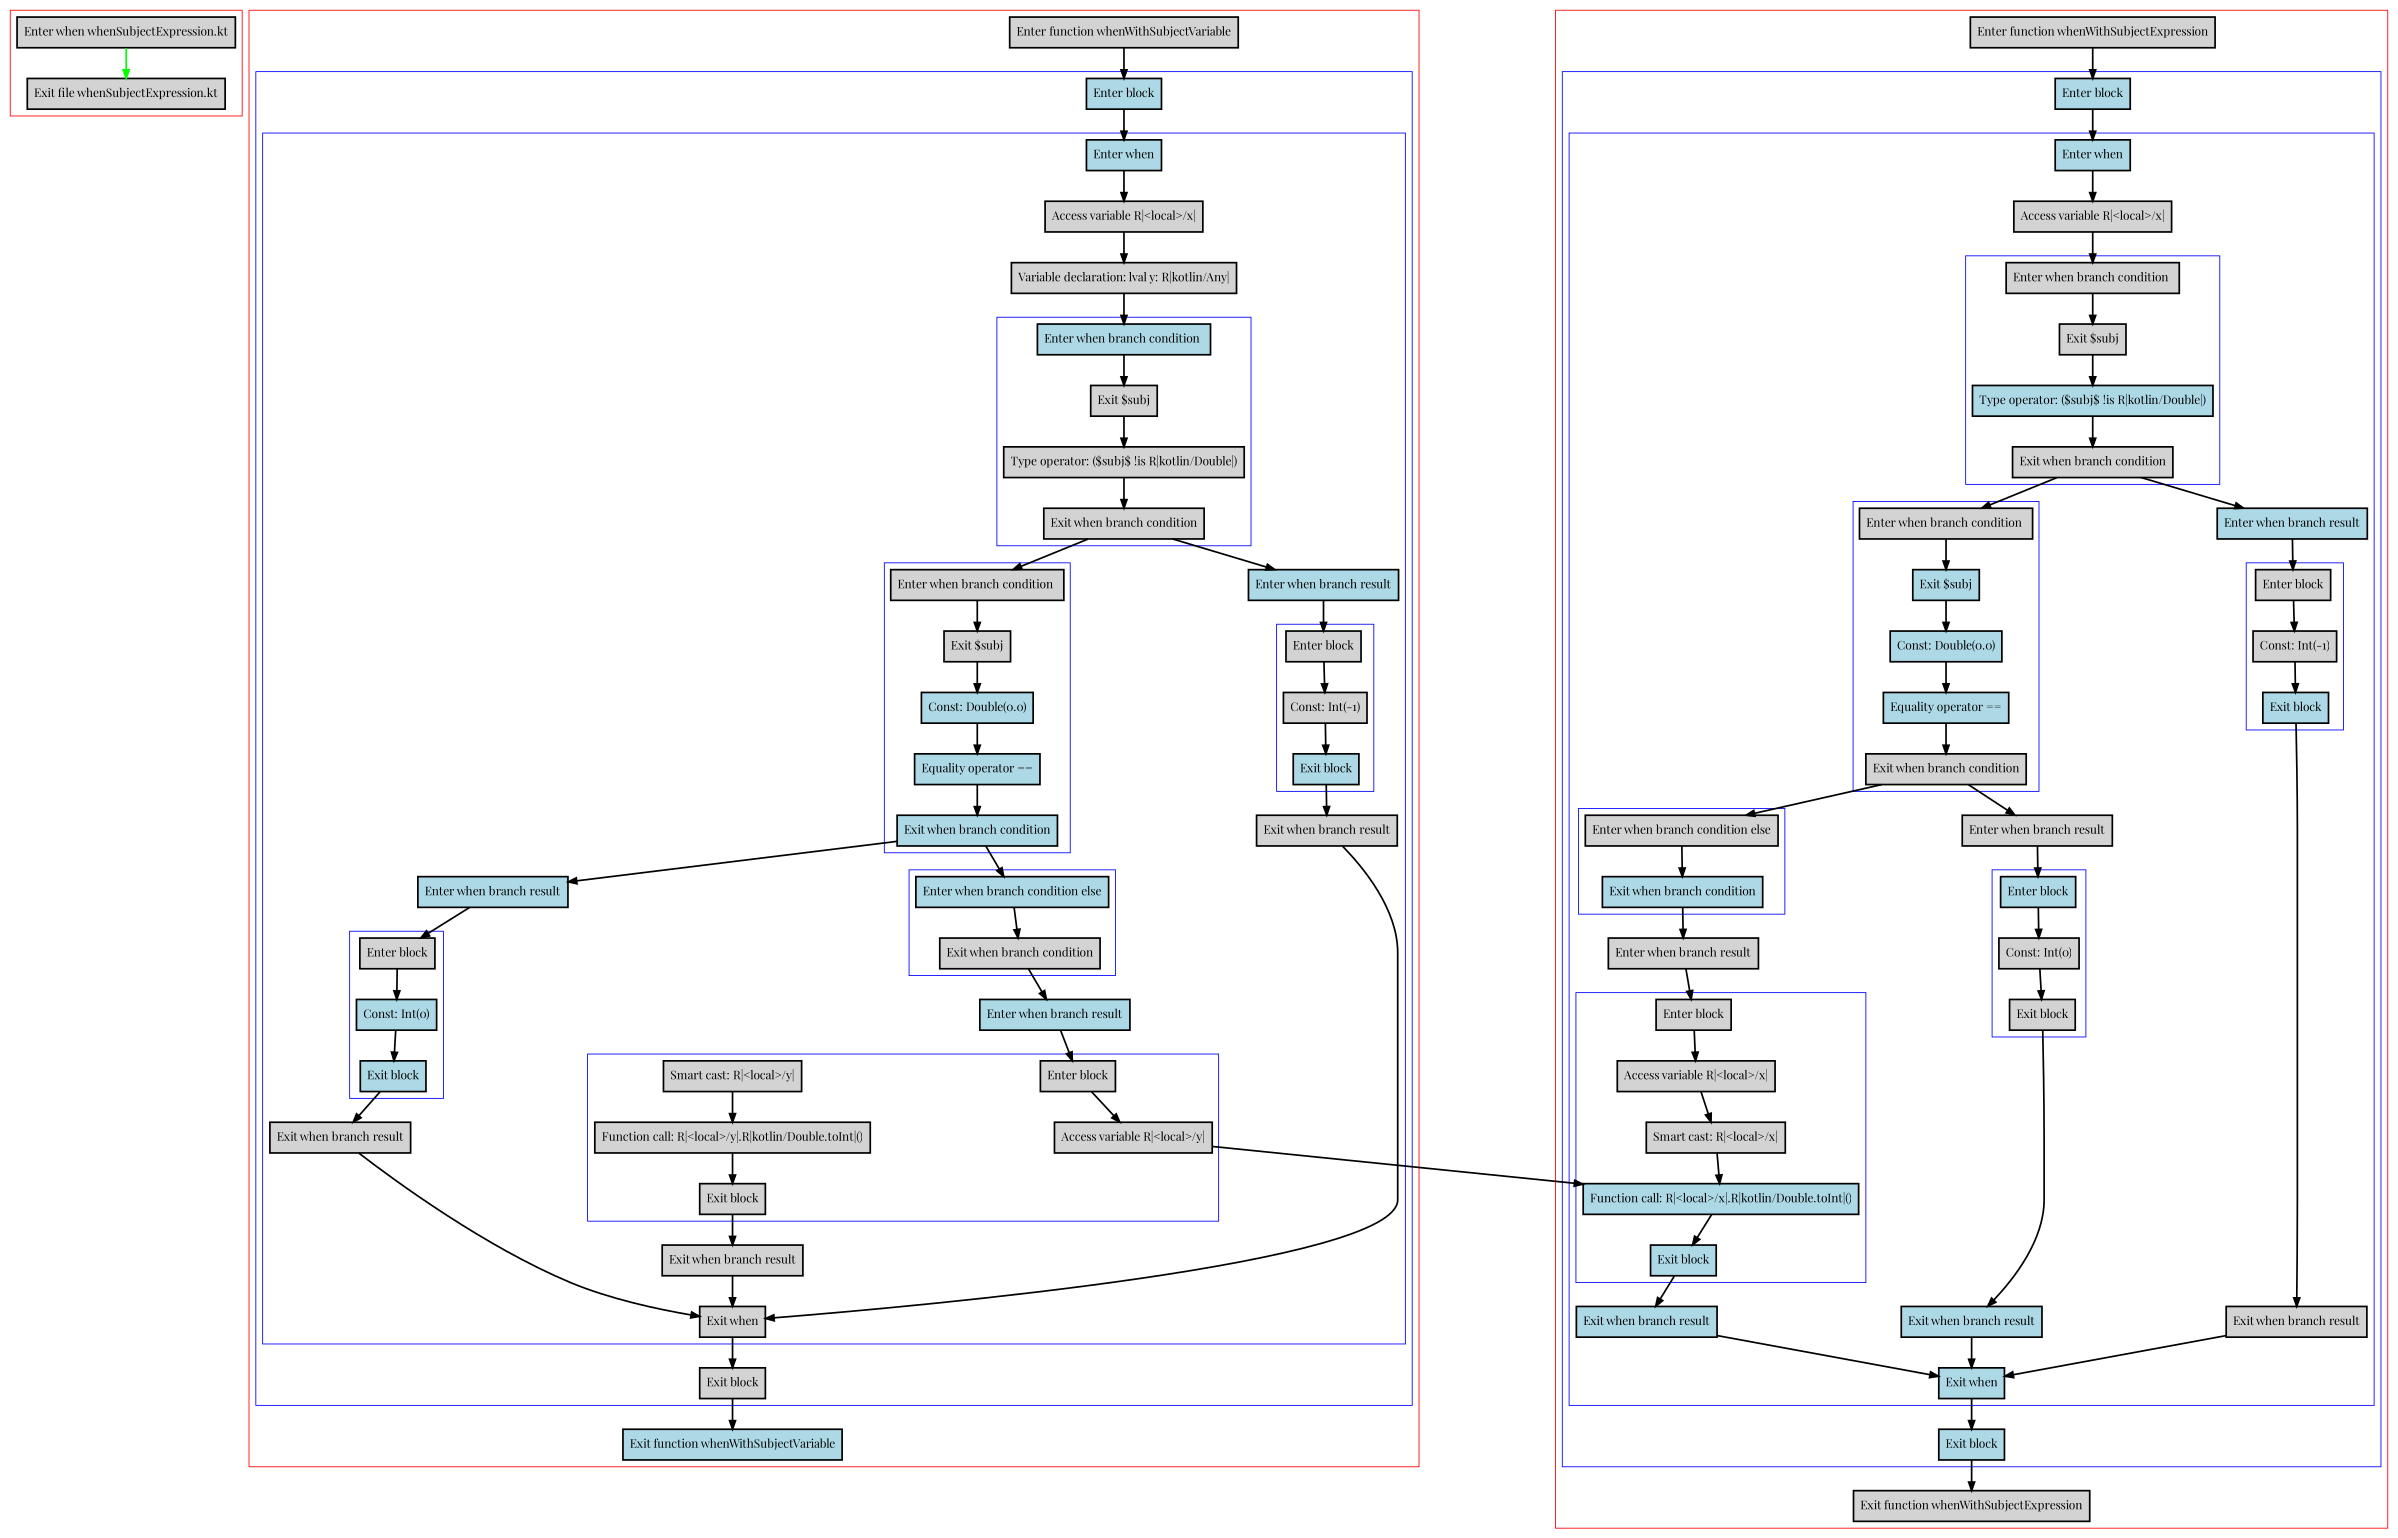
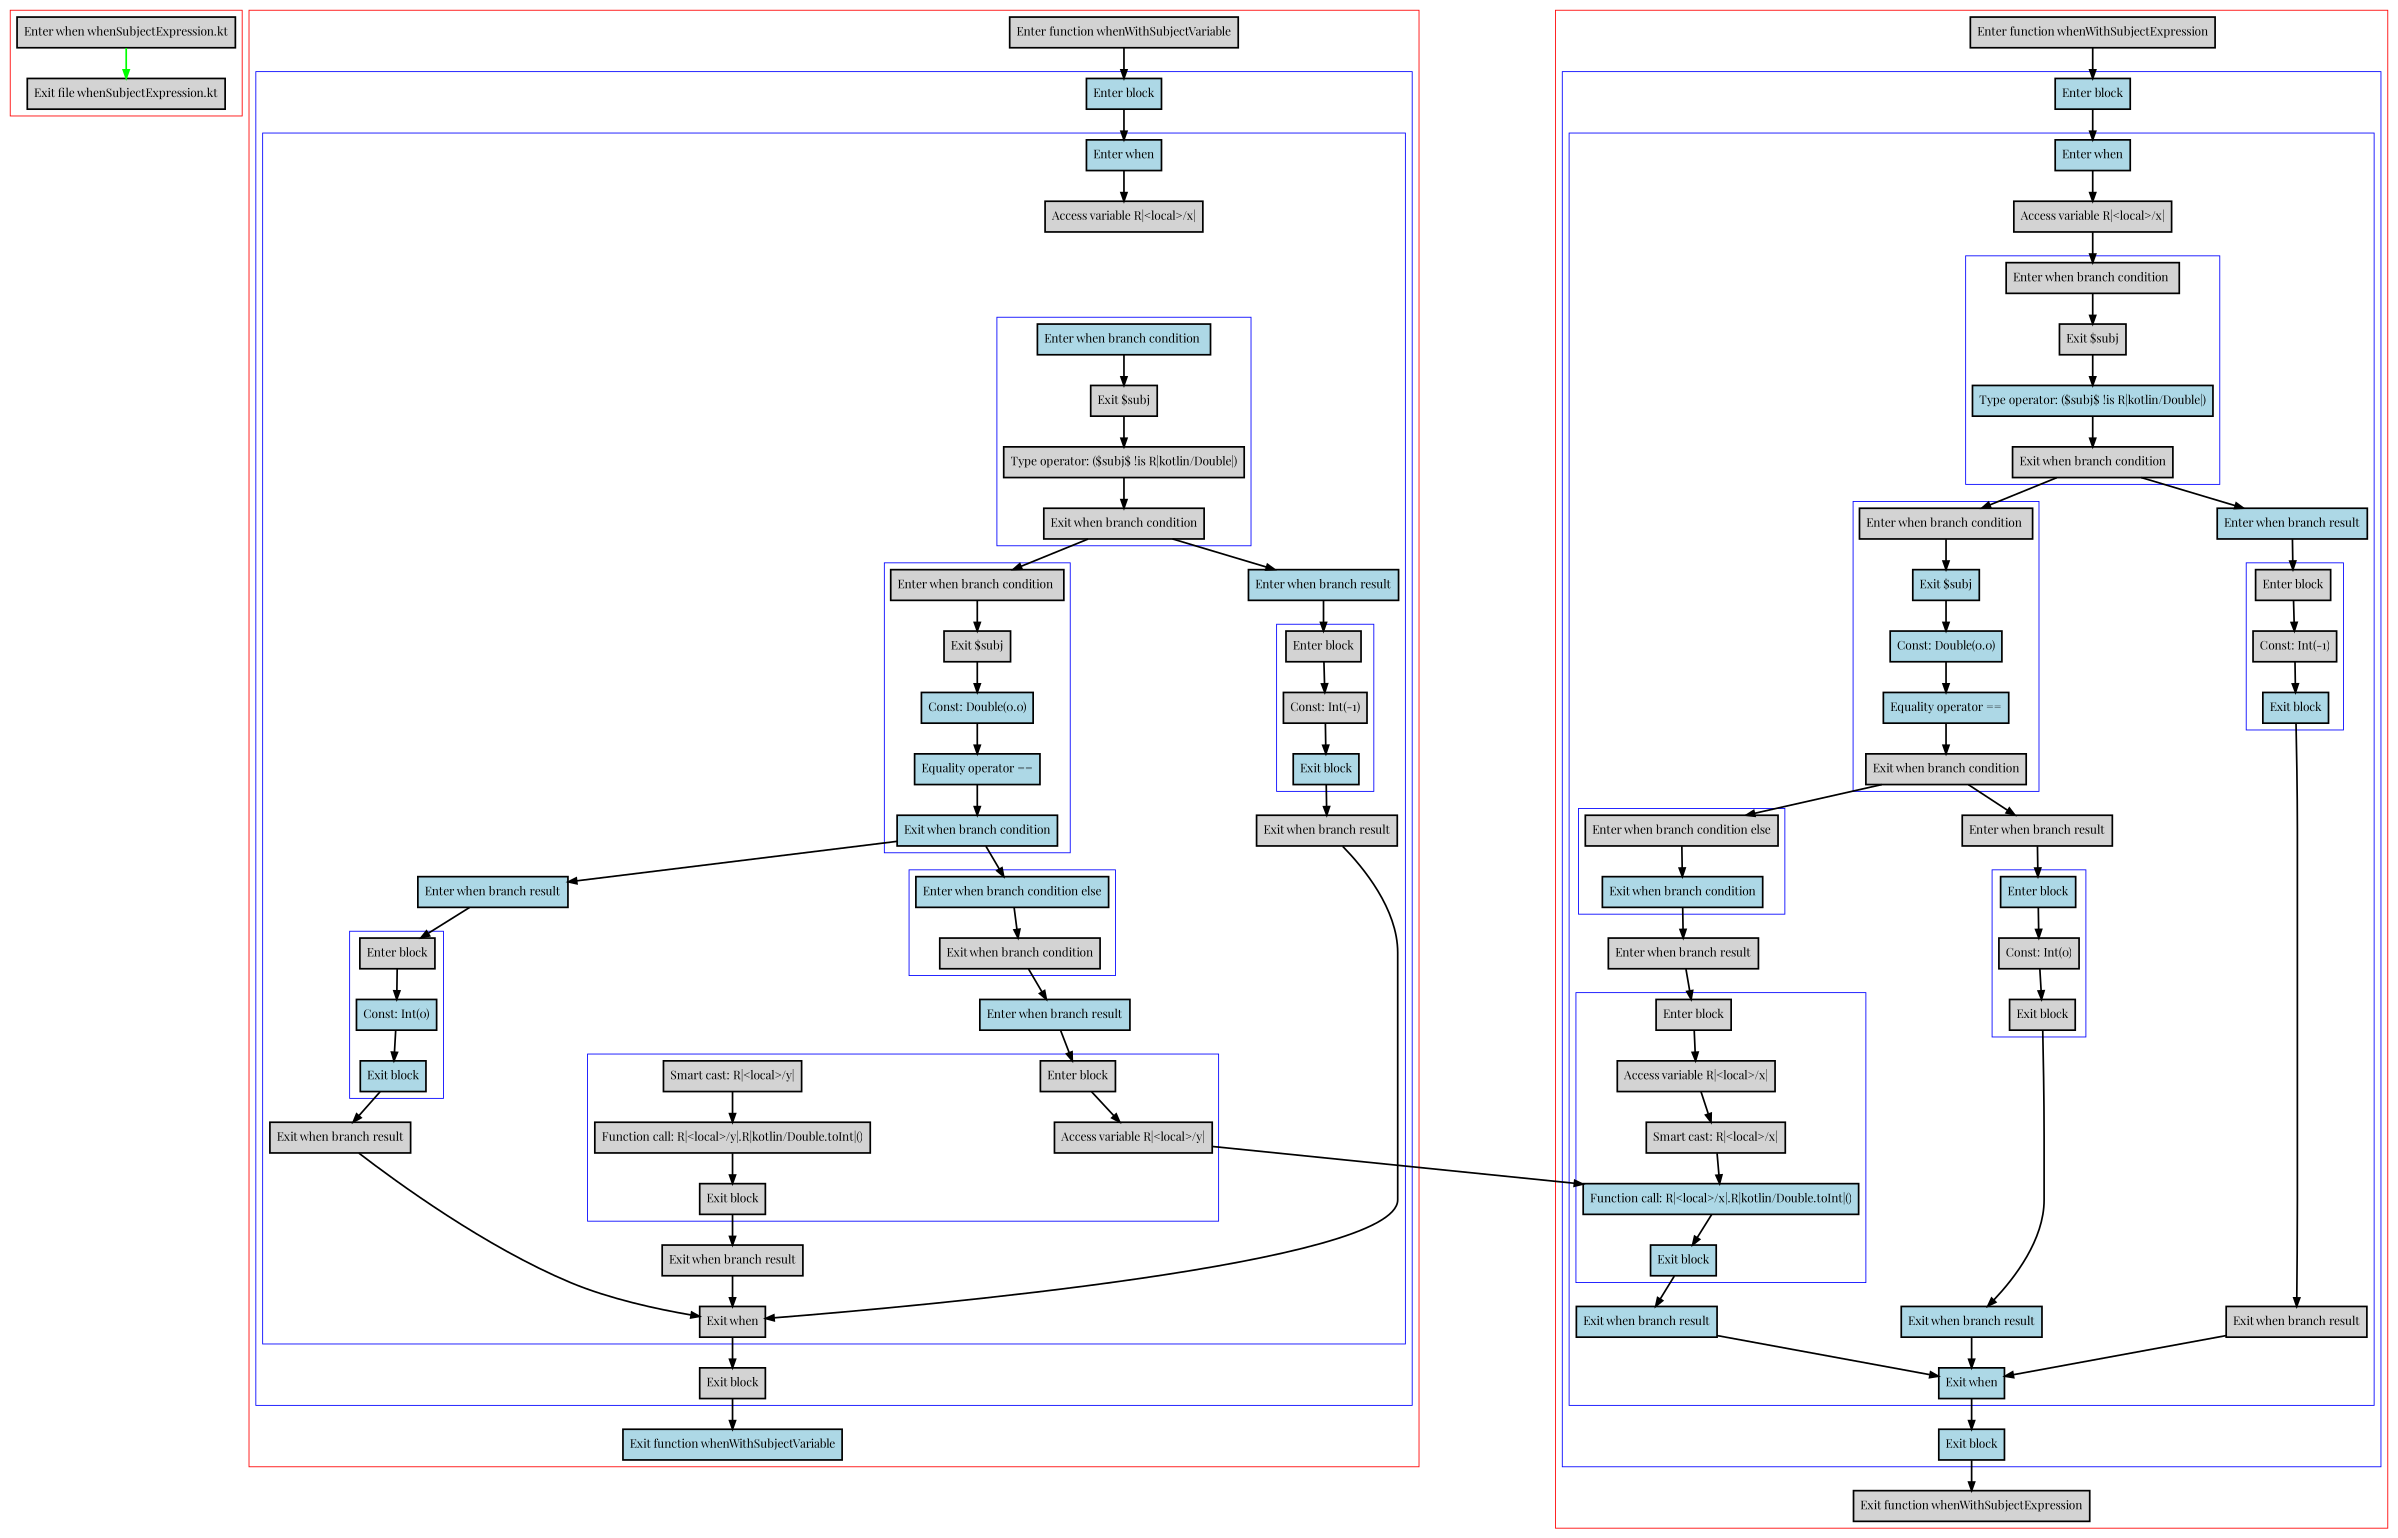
(1124, 278) -> none
